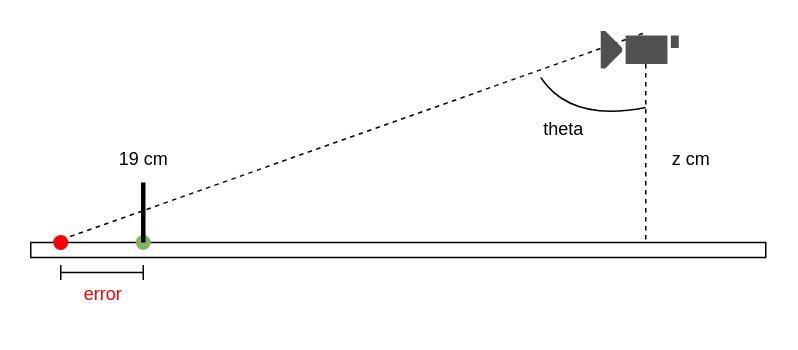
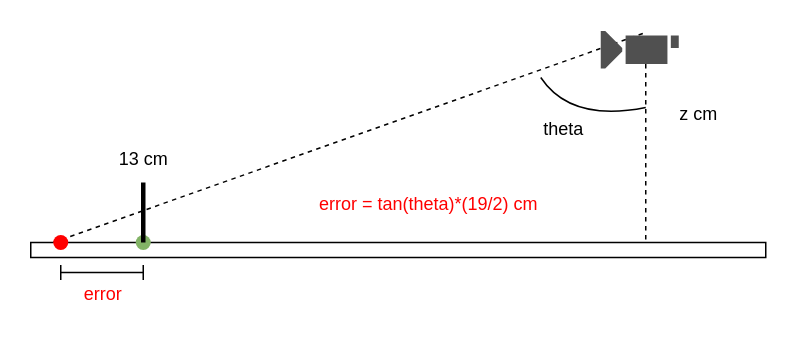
(144, 160) -> (144, 160)
(691, 160) -> (698, 115)
none -> (428, 205)
